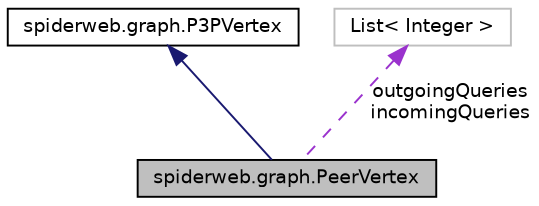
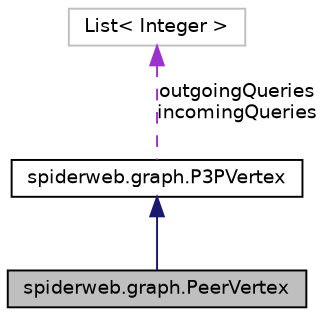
(348, 110) -> (157, 113)
